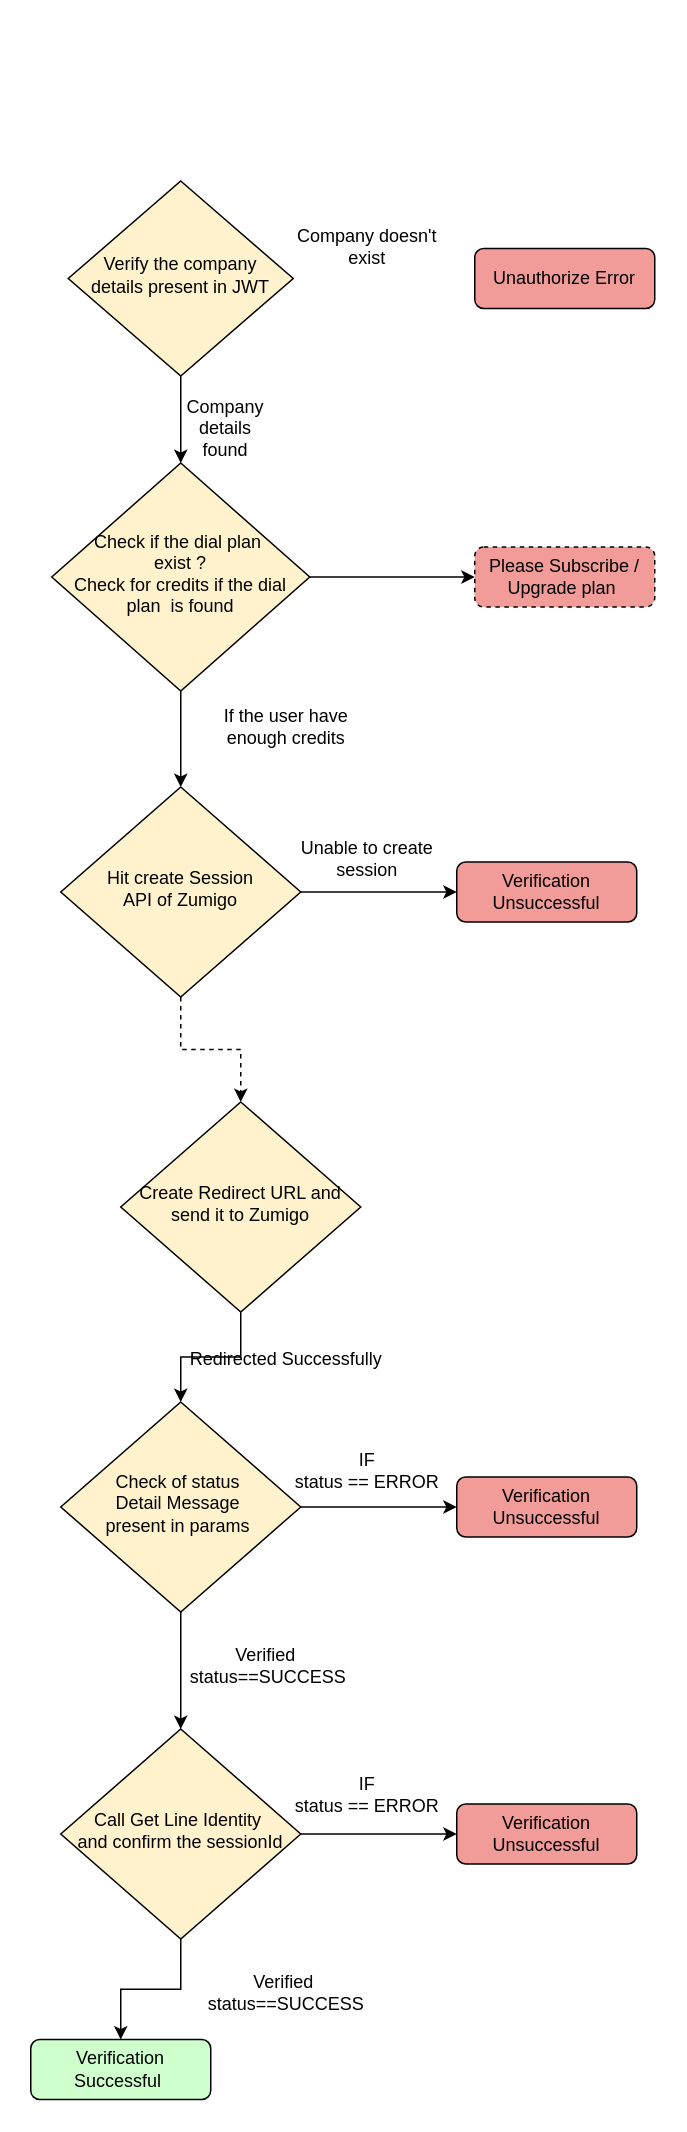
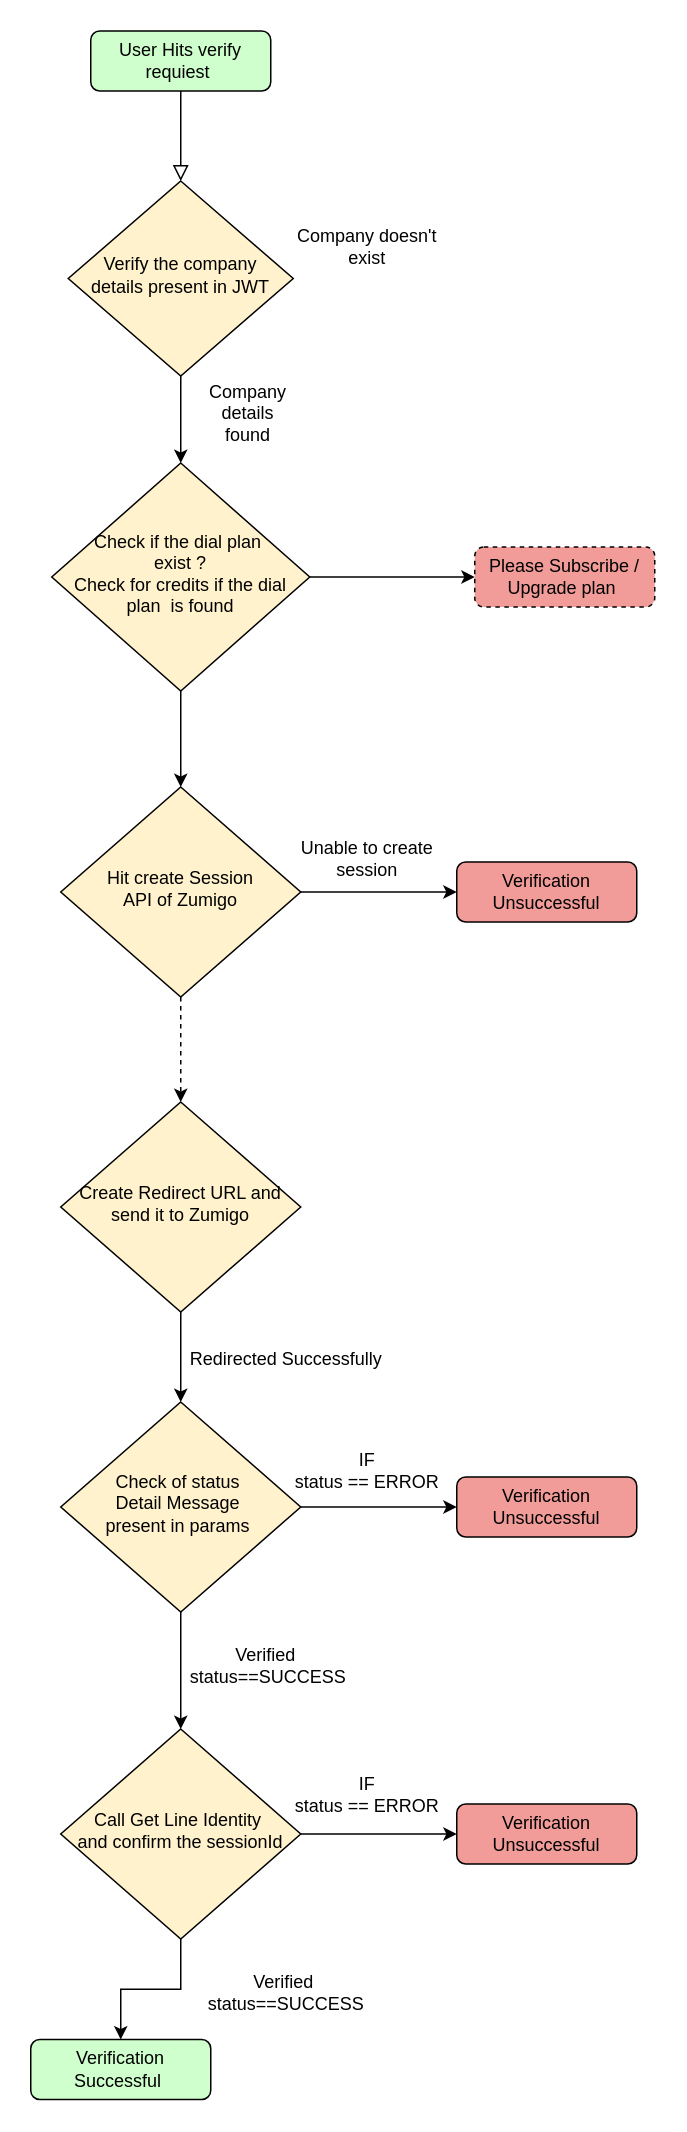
none -> (181, 61)
none -> (181, 128)
(565, 278) -> none
(226, 428) -> (248, 413)
(286, 727) -> none
(241, 1207) -> (181, 1207)
